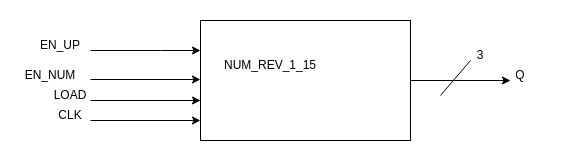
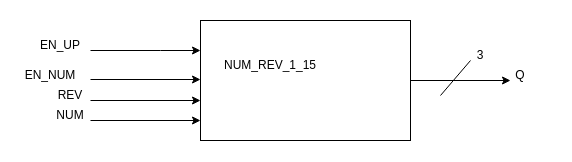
(71, 96) -> (71, 96)
(71, 116) -> (71, 116)
